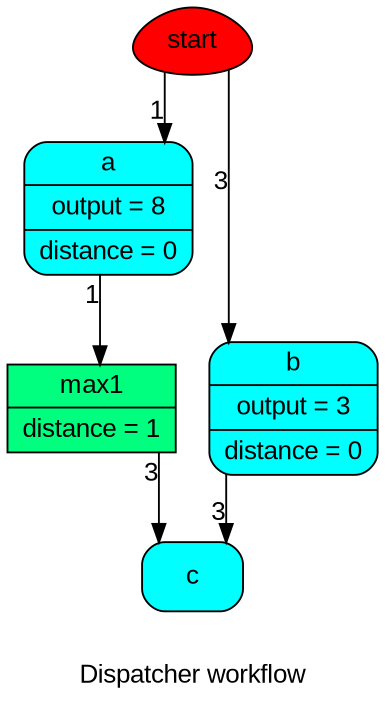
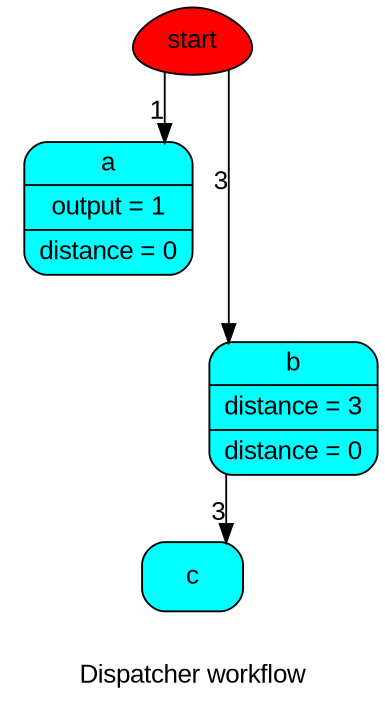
(108, 207) -> (108, 207)
(294, 407) -> (294, 407)
(92, 408) -> none
